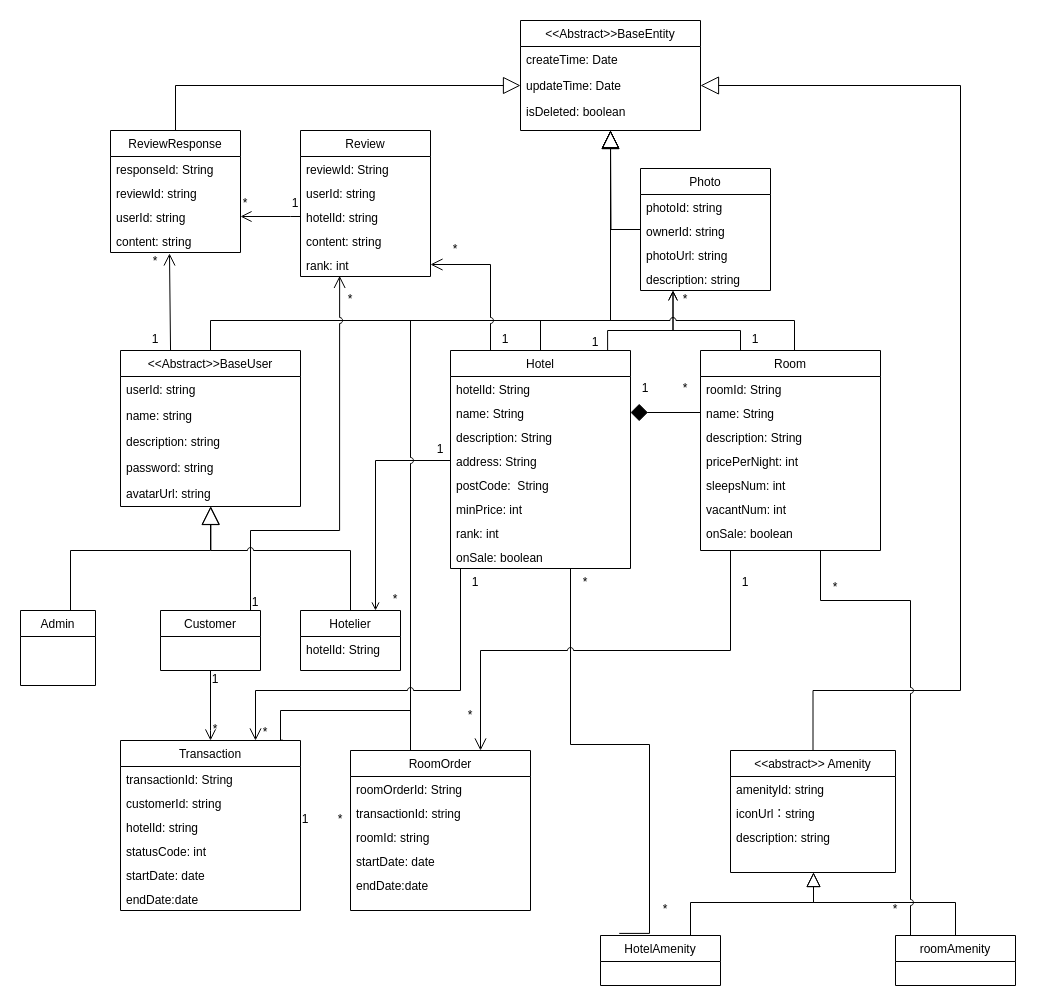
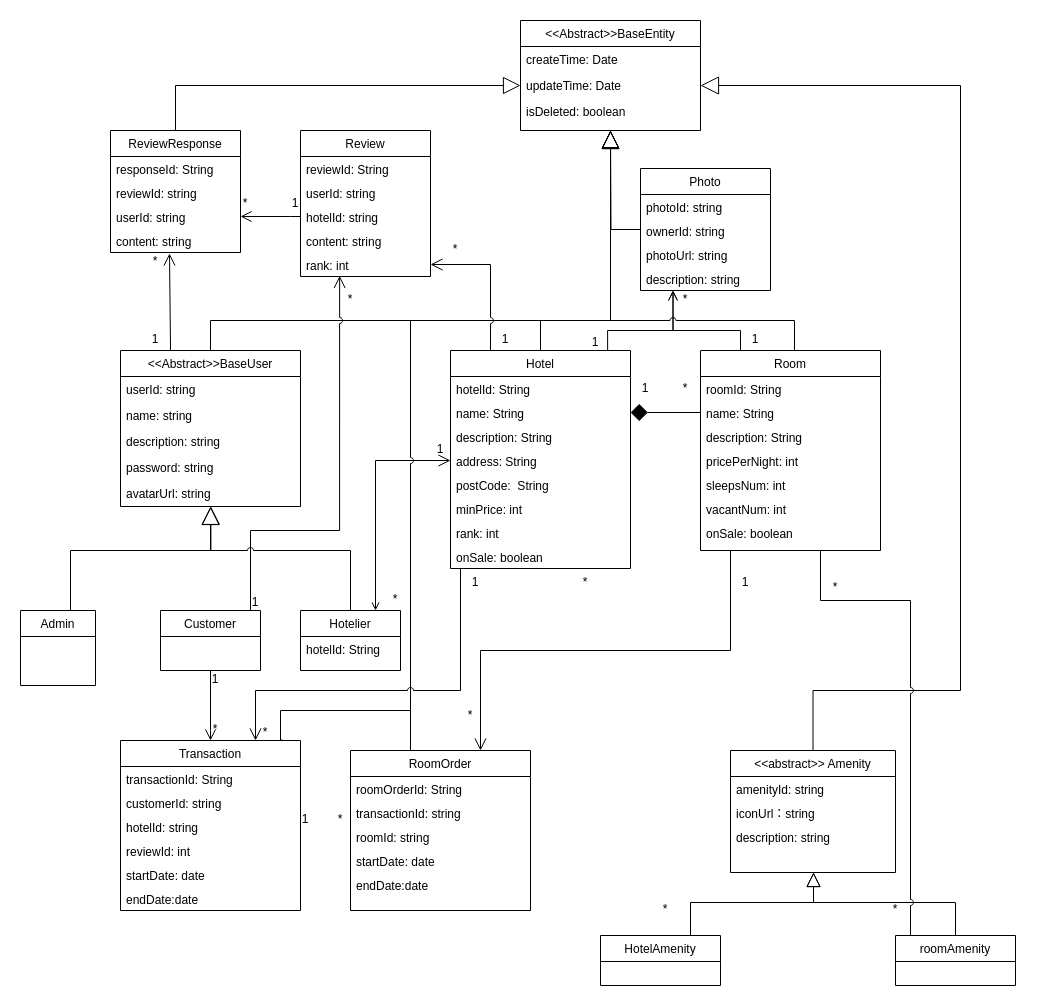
(445, 461) -> (445, 461)
(632, 745) -> none
(172, 852) -> (163, 852)
